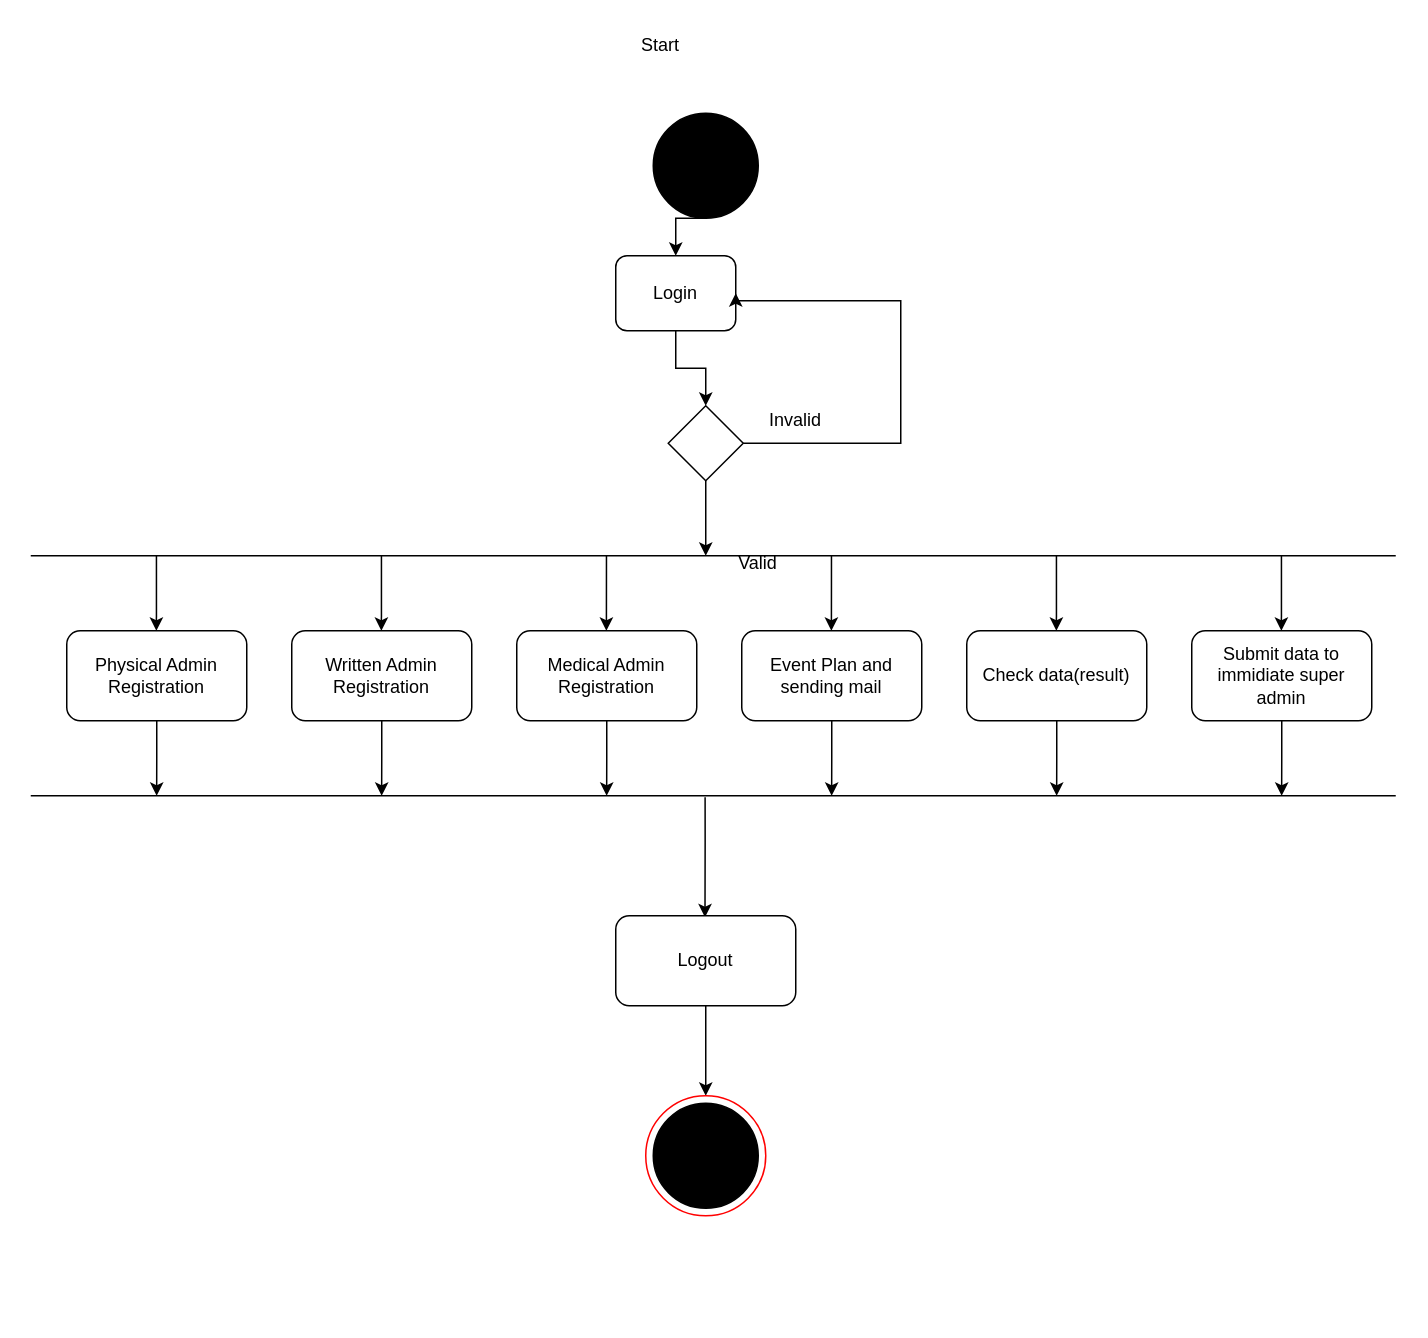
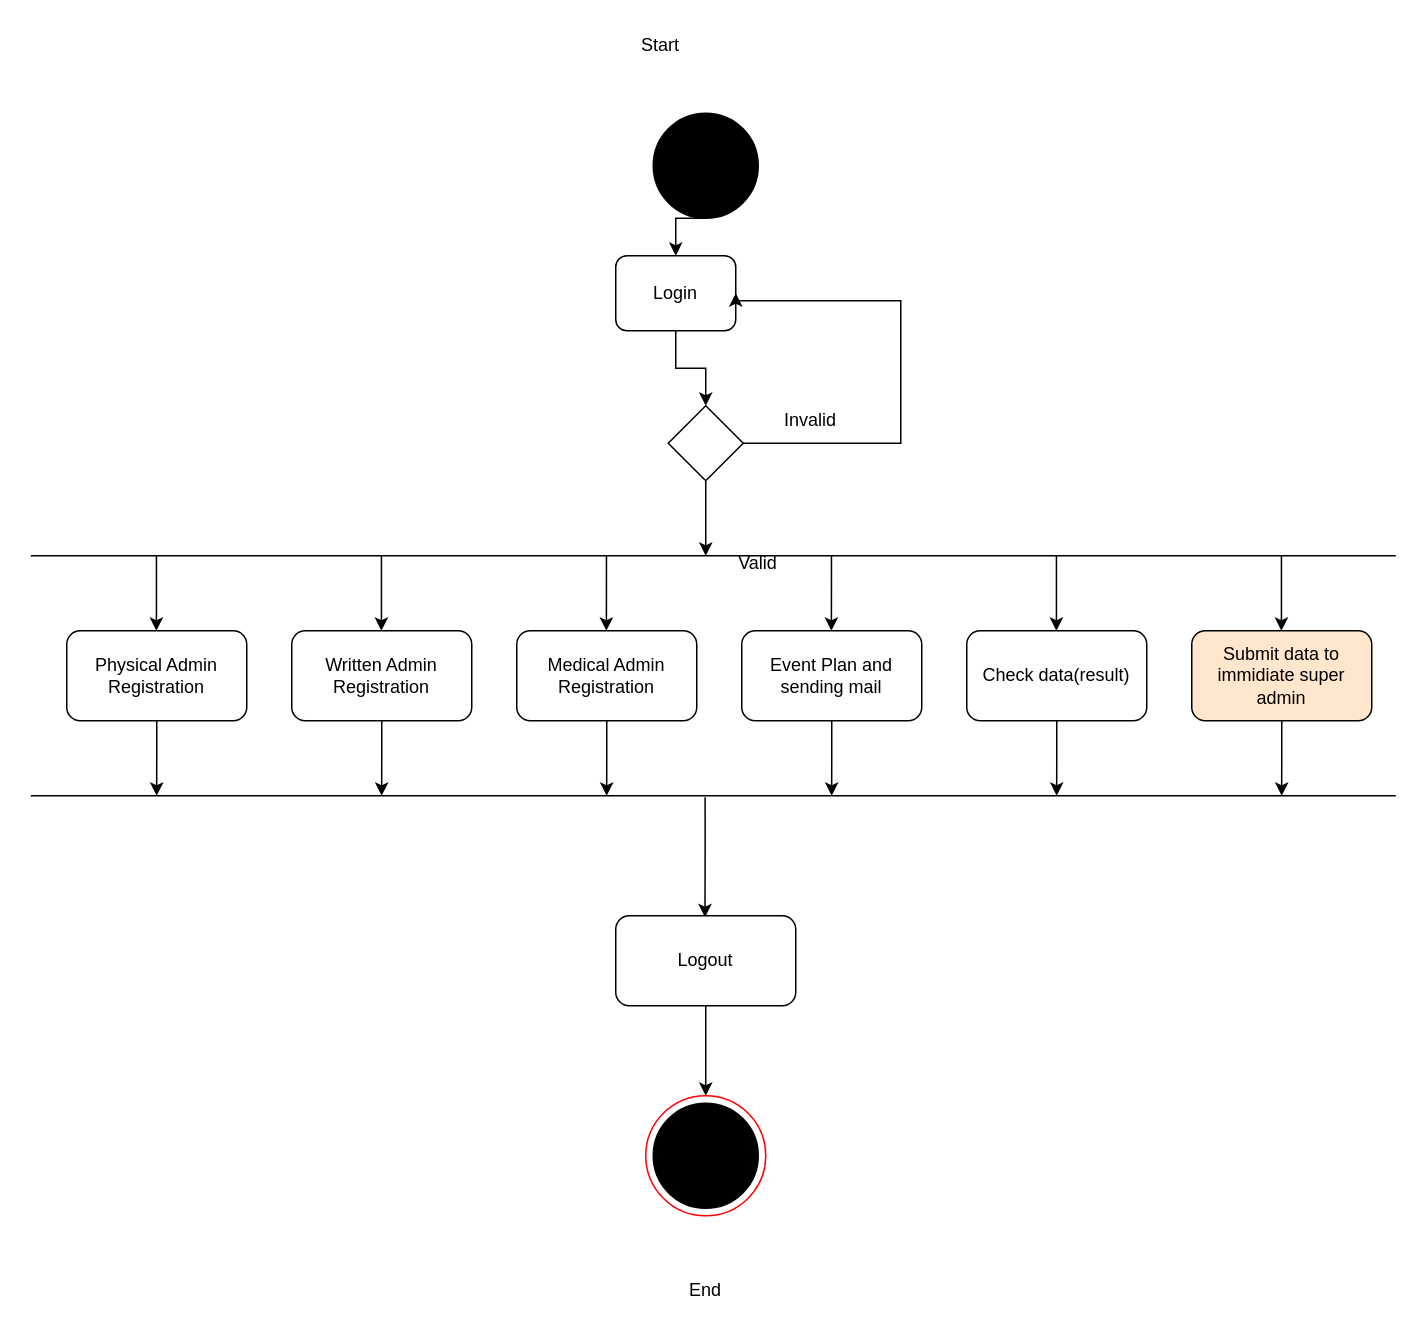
(796, 421) -> (811, 421)
(1282, 676) -> (1282, 676)
none -> (706, 1291)
